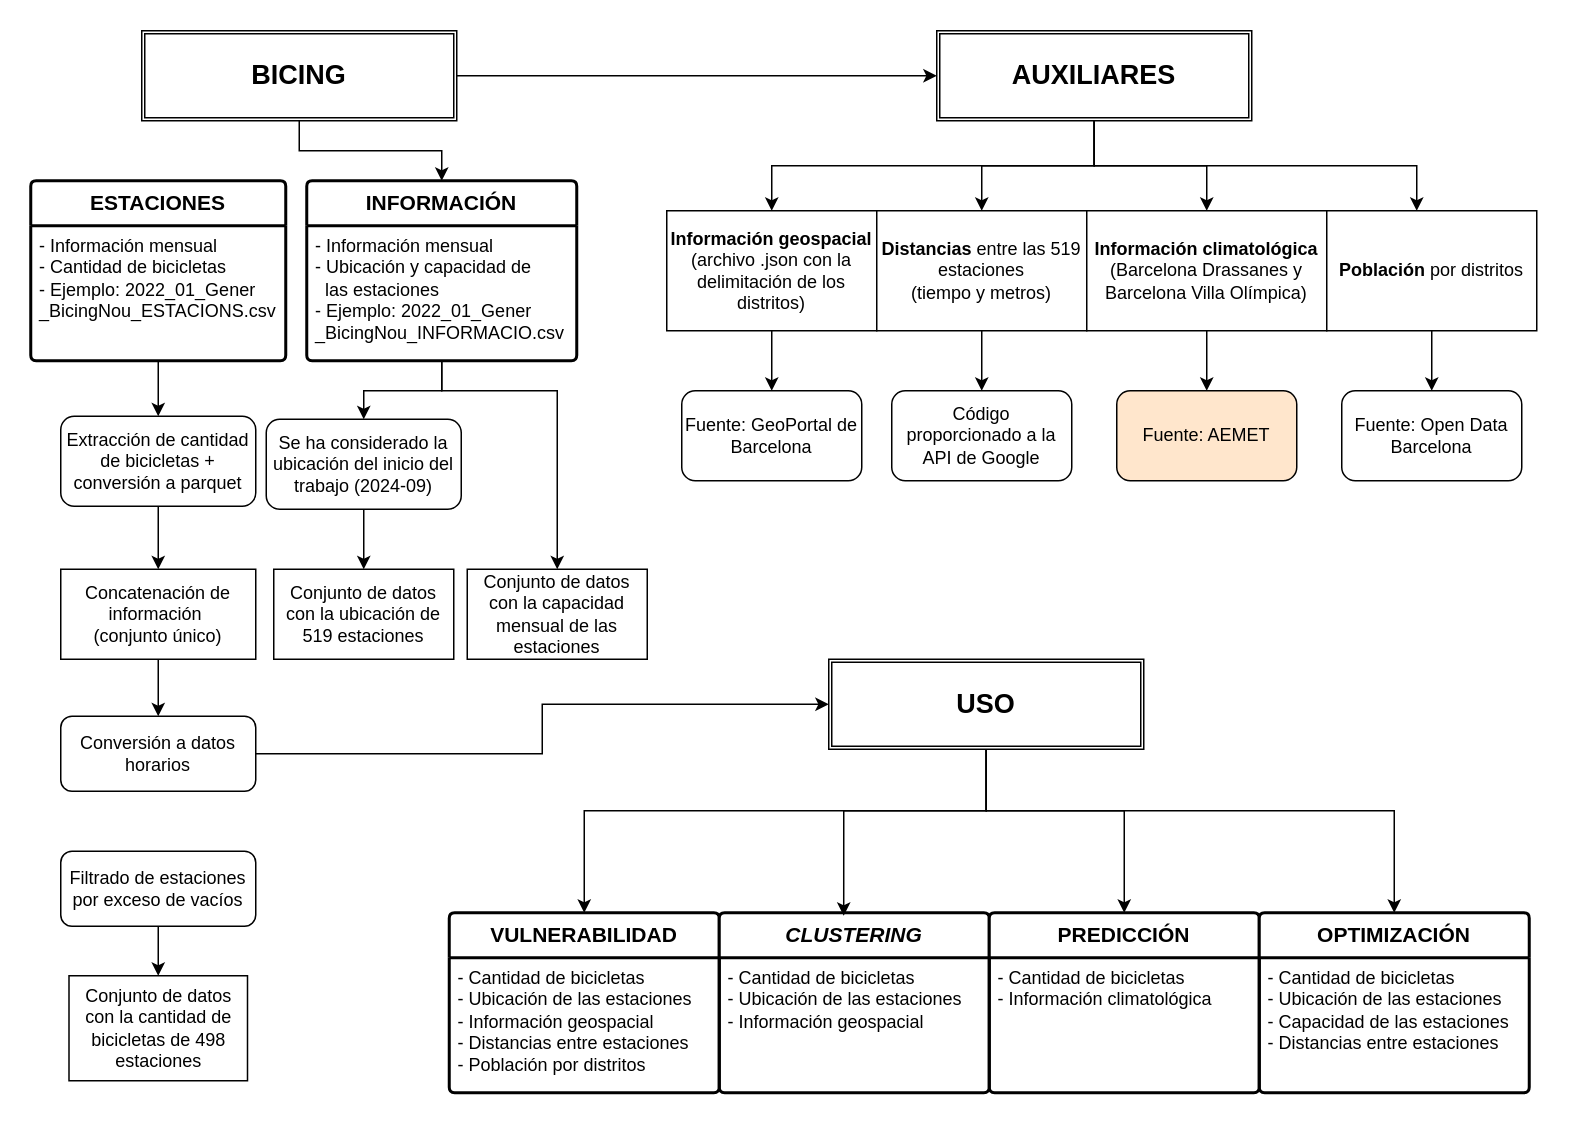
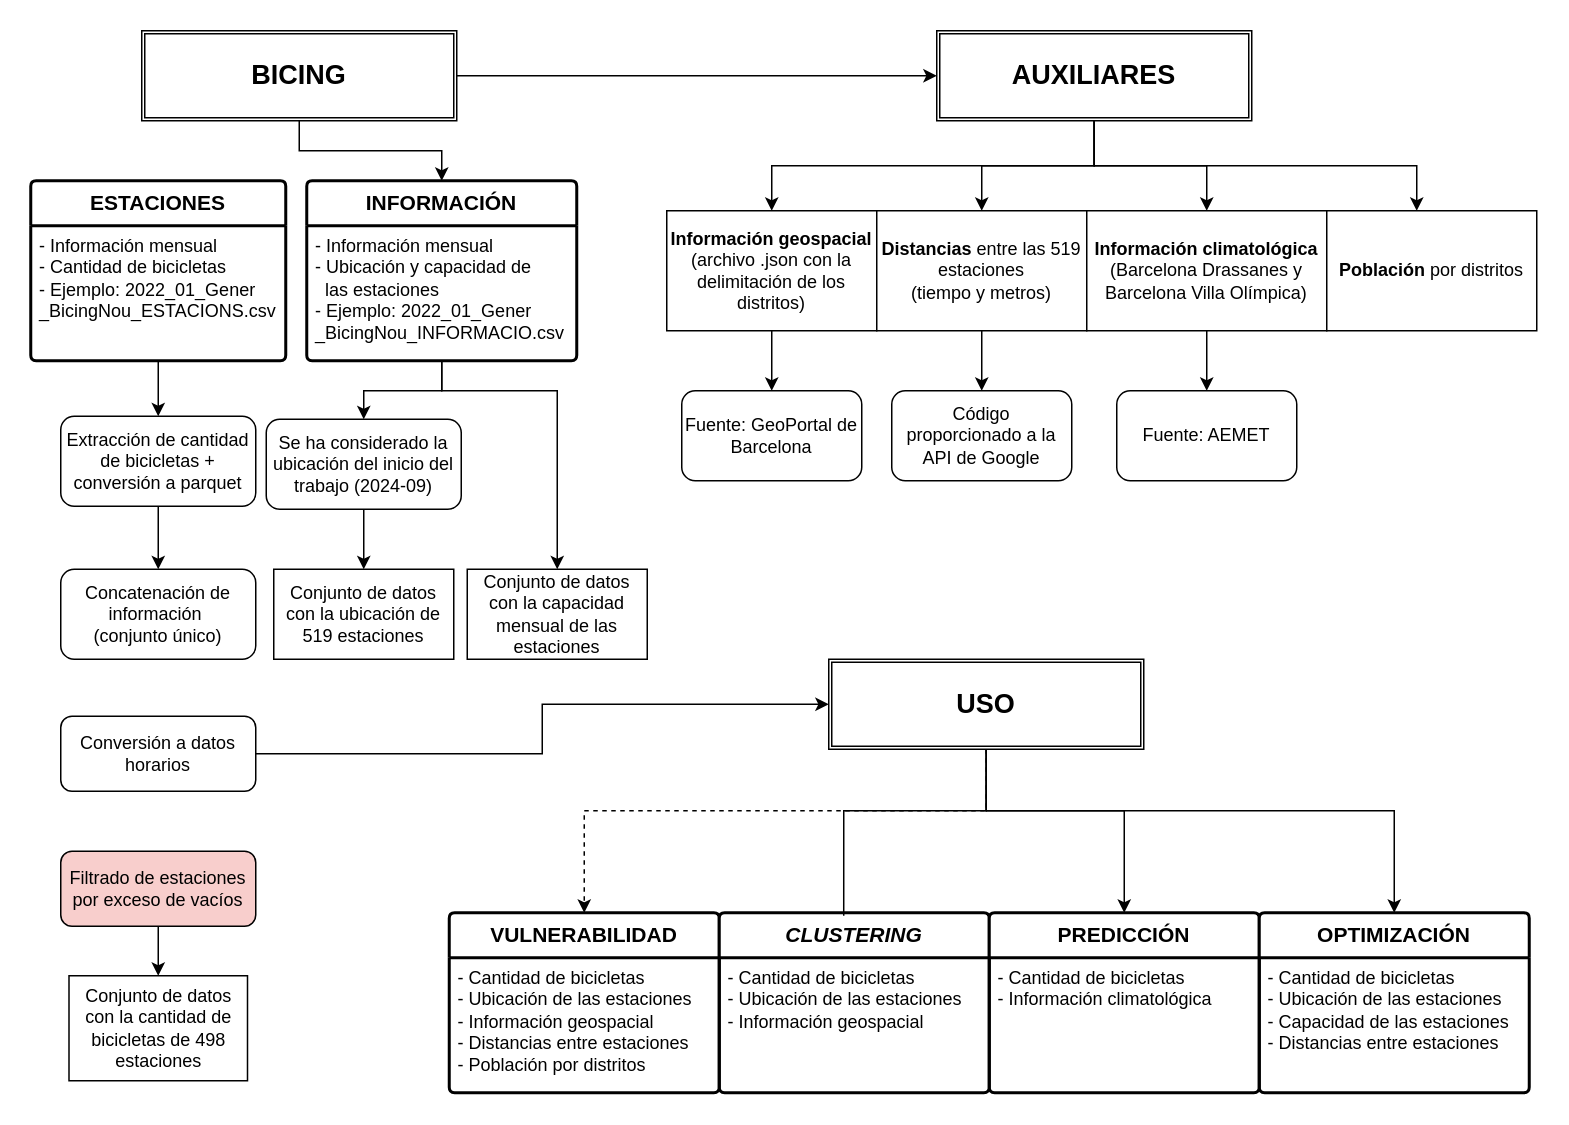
(1432, 356) -> none
(1207, 436) -> (1207, 436)
(1432, 436) -> none
(158, 614) -> (158, 614)
(158, 685) -> none
(668, 811) -> (668, 811)
(158, 889) -> (158, 889)
(844, 904) -> (844, 907)
